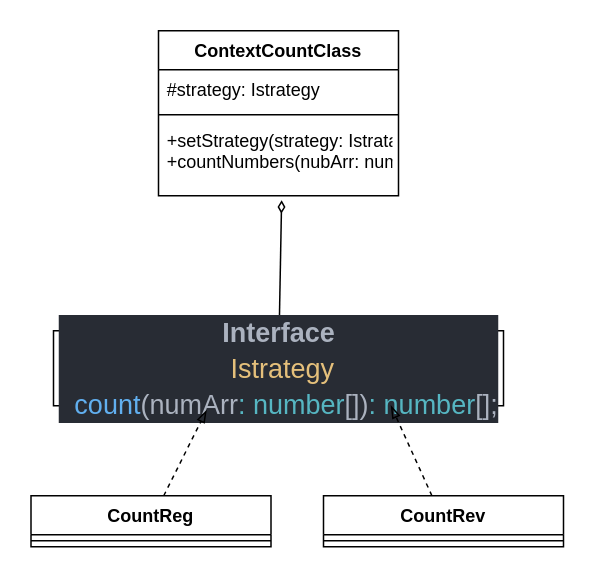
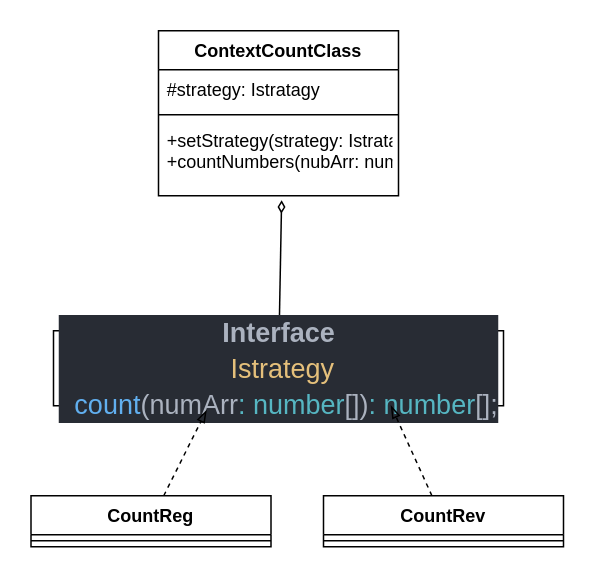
(263, 90) -> (263, 90)
